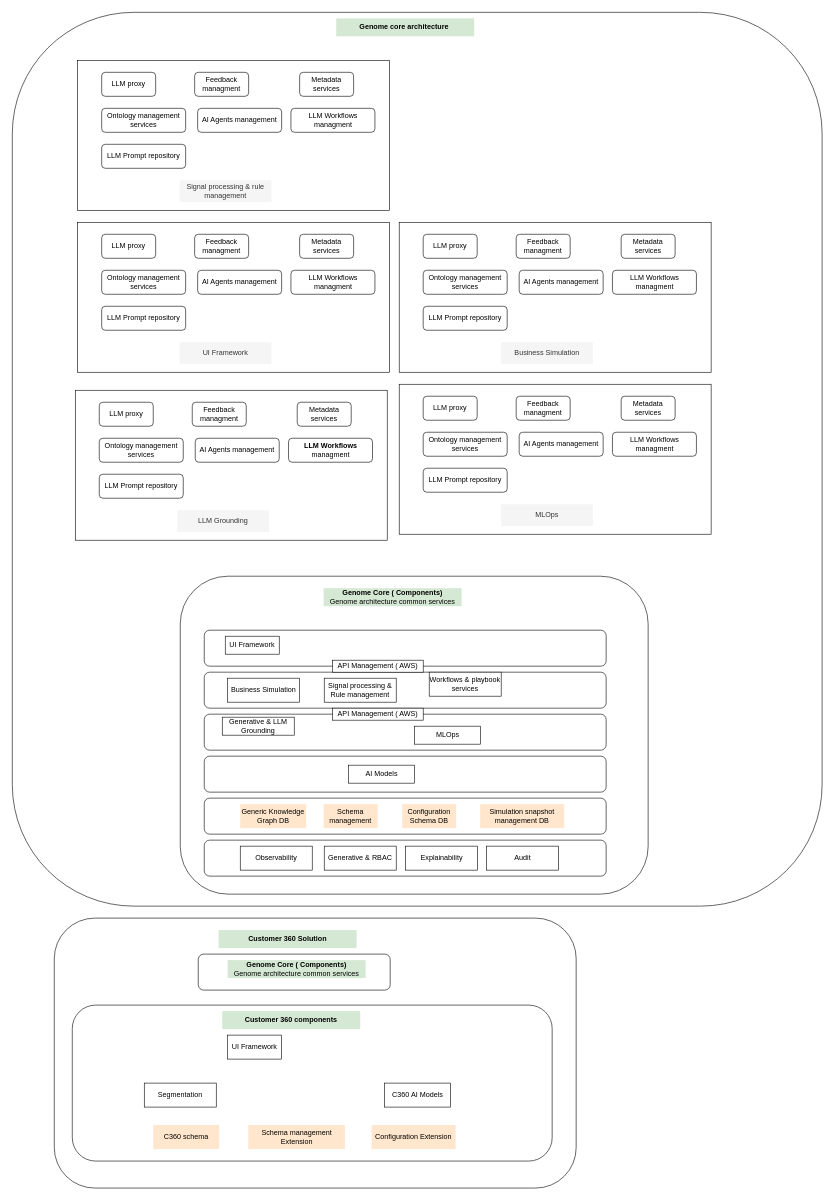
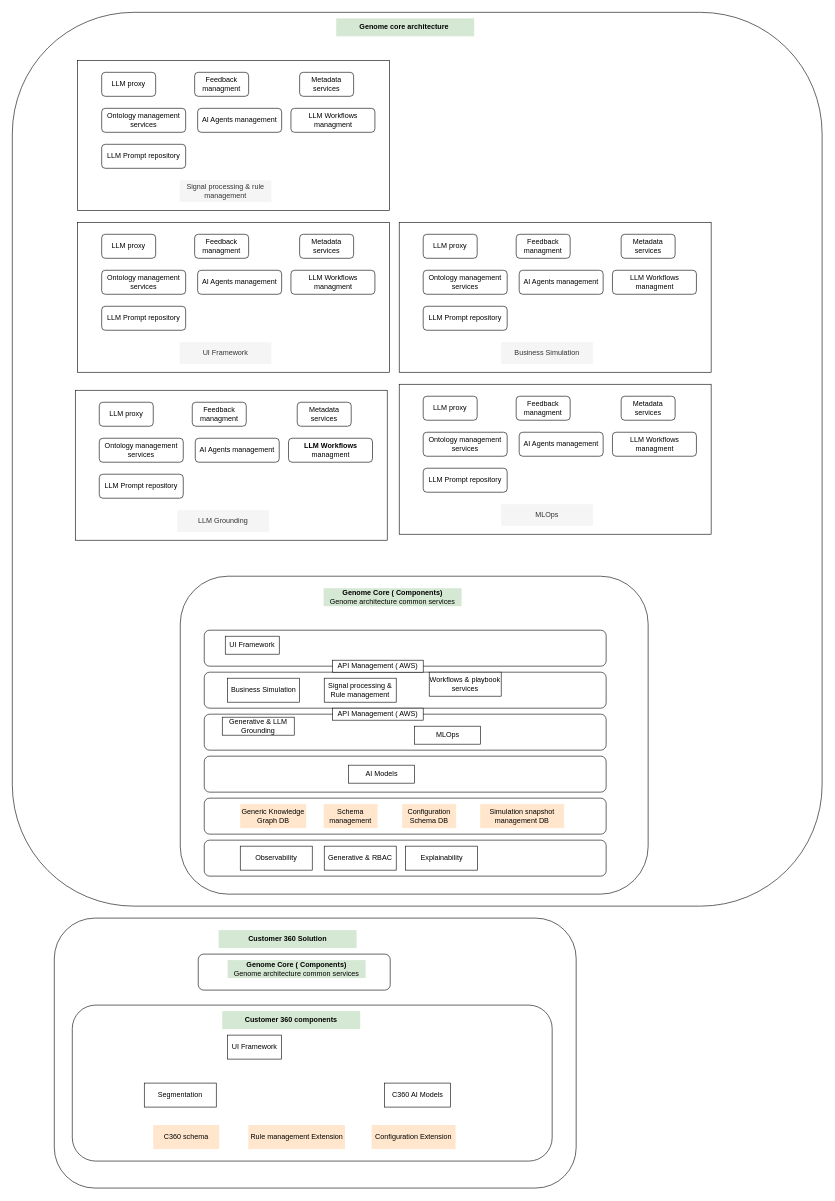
(523, 858) -> none
(297, 1137) -> (297, 1137)
